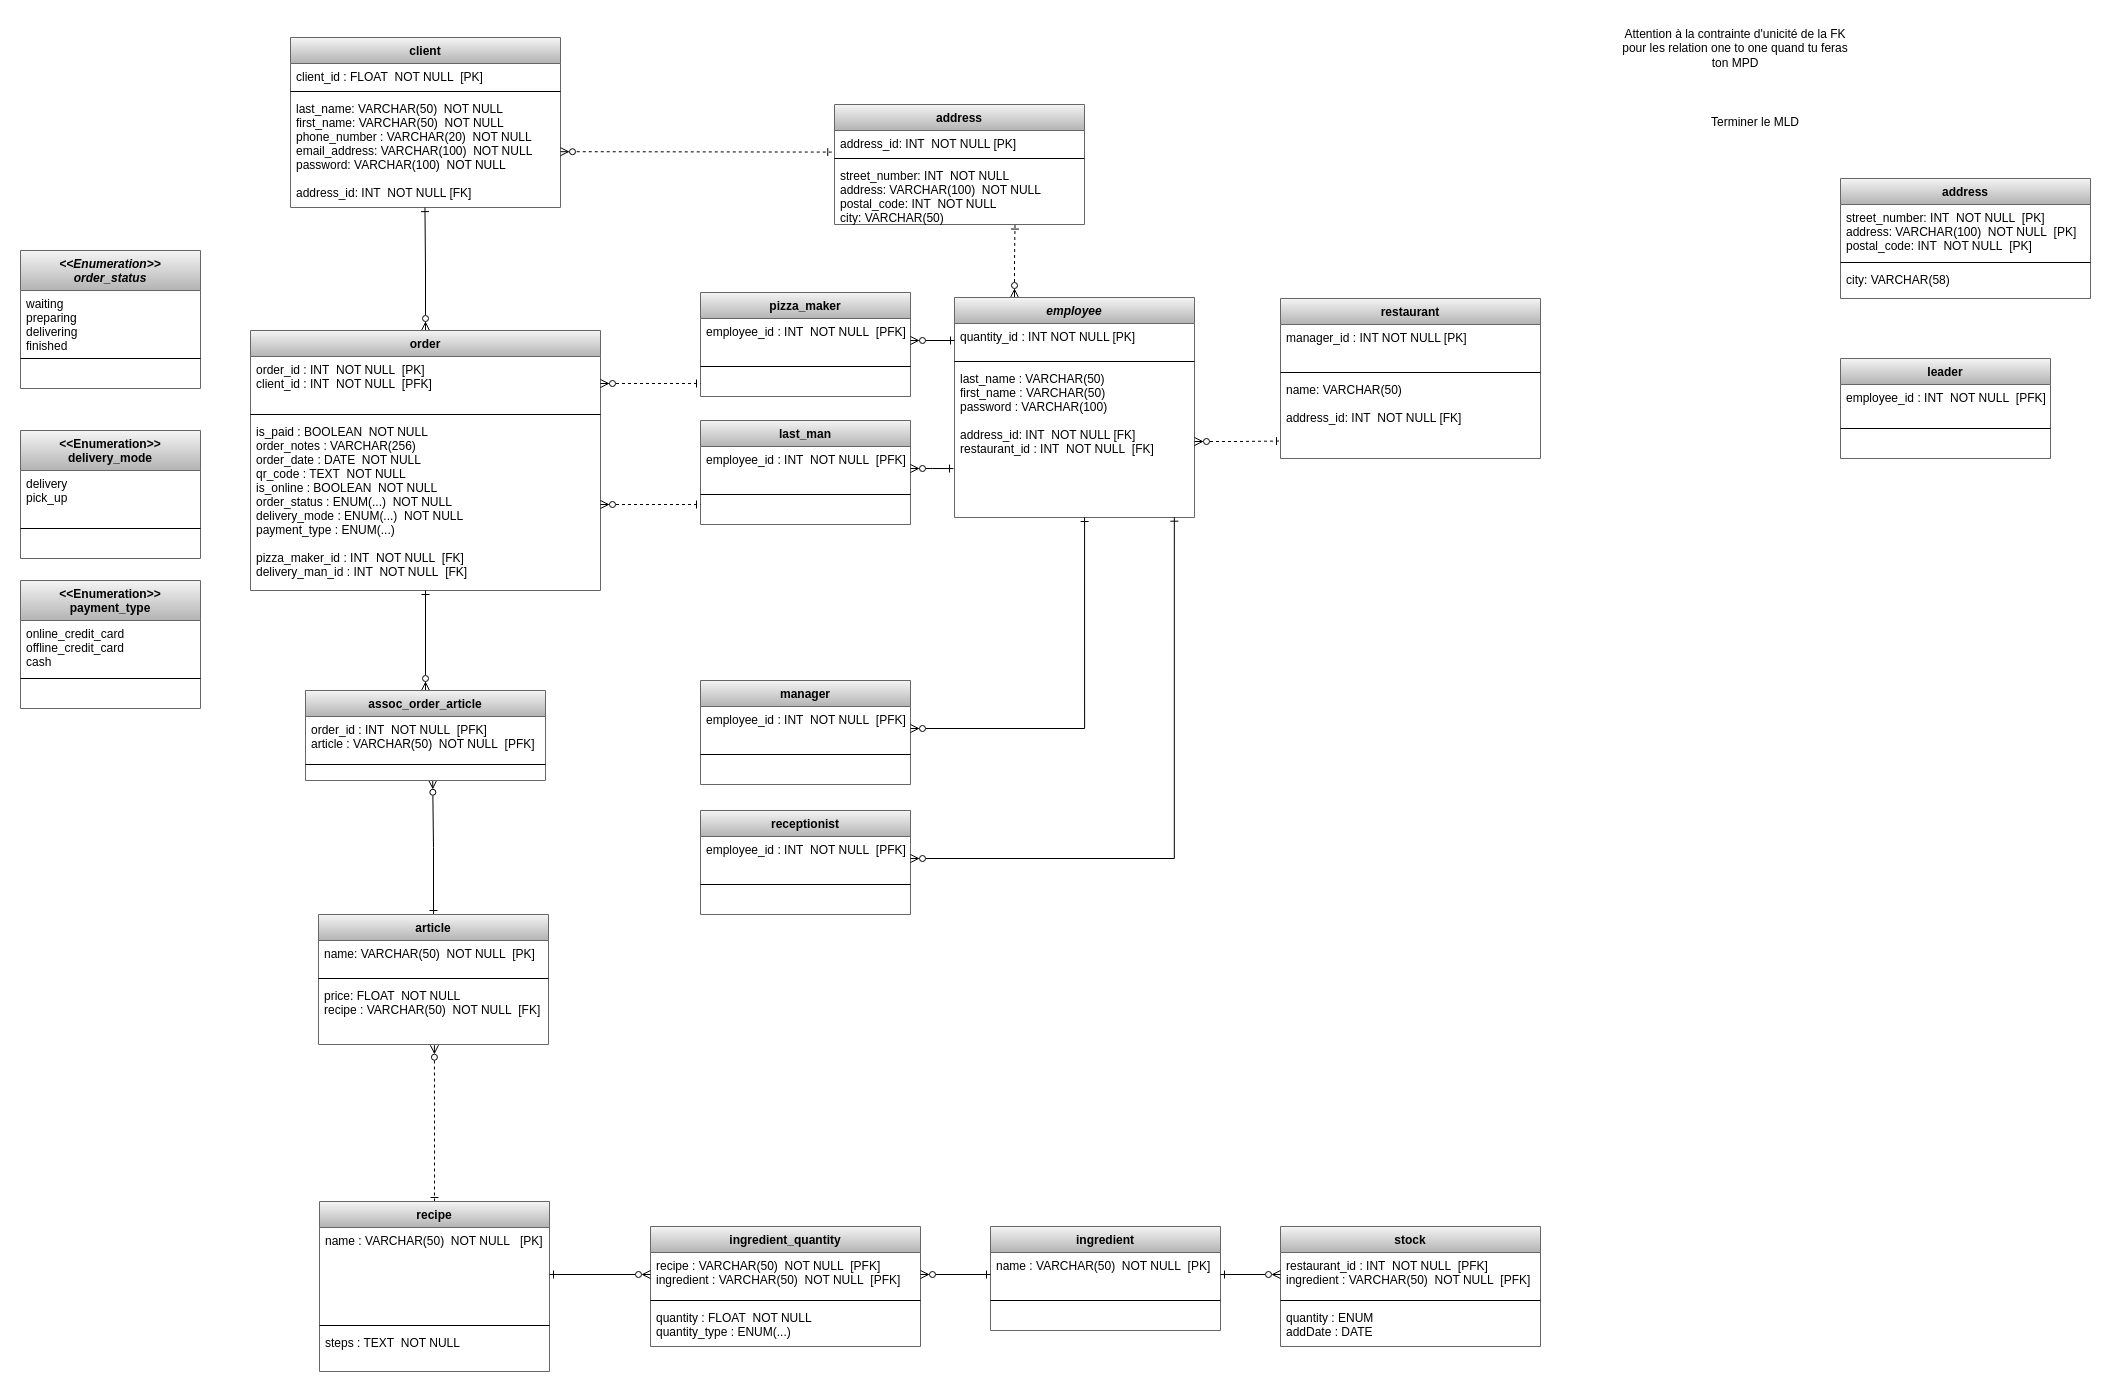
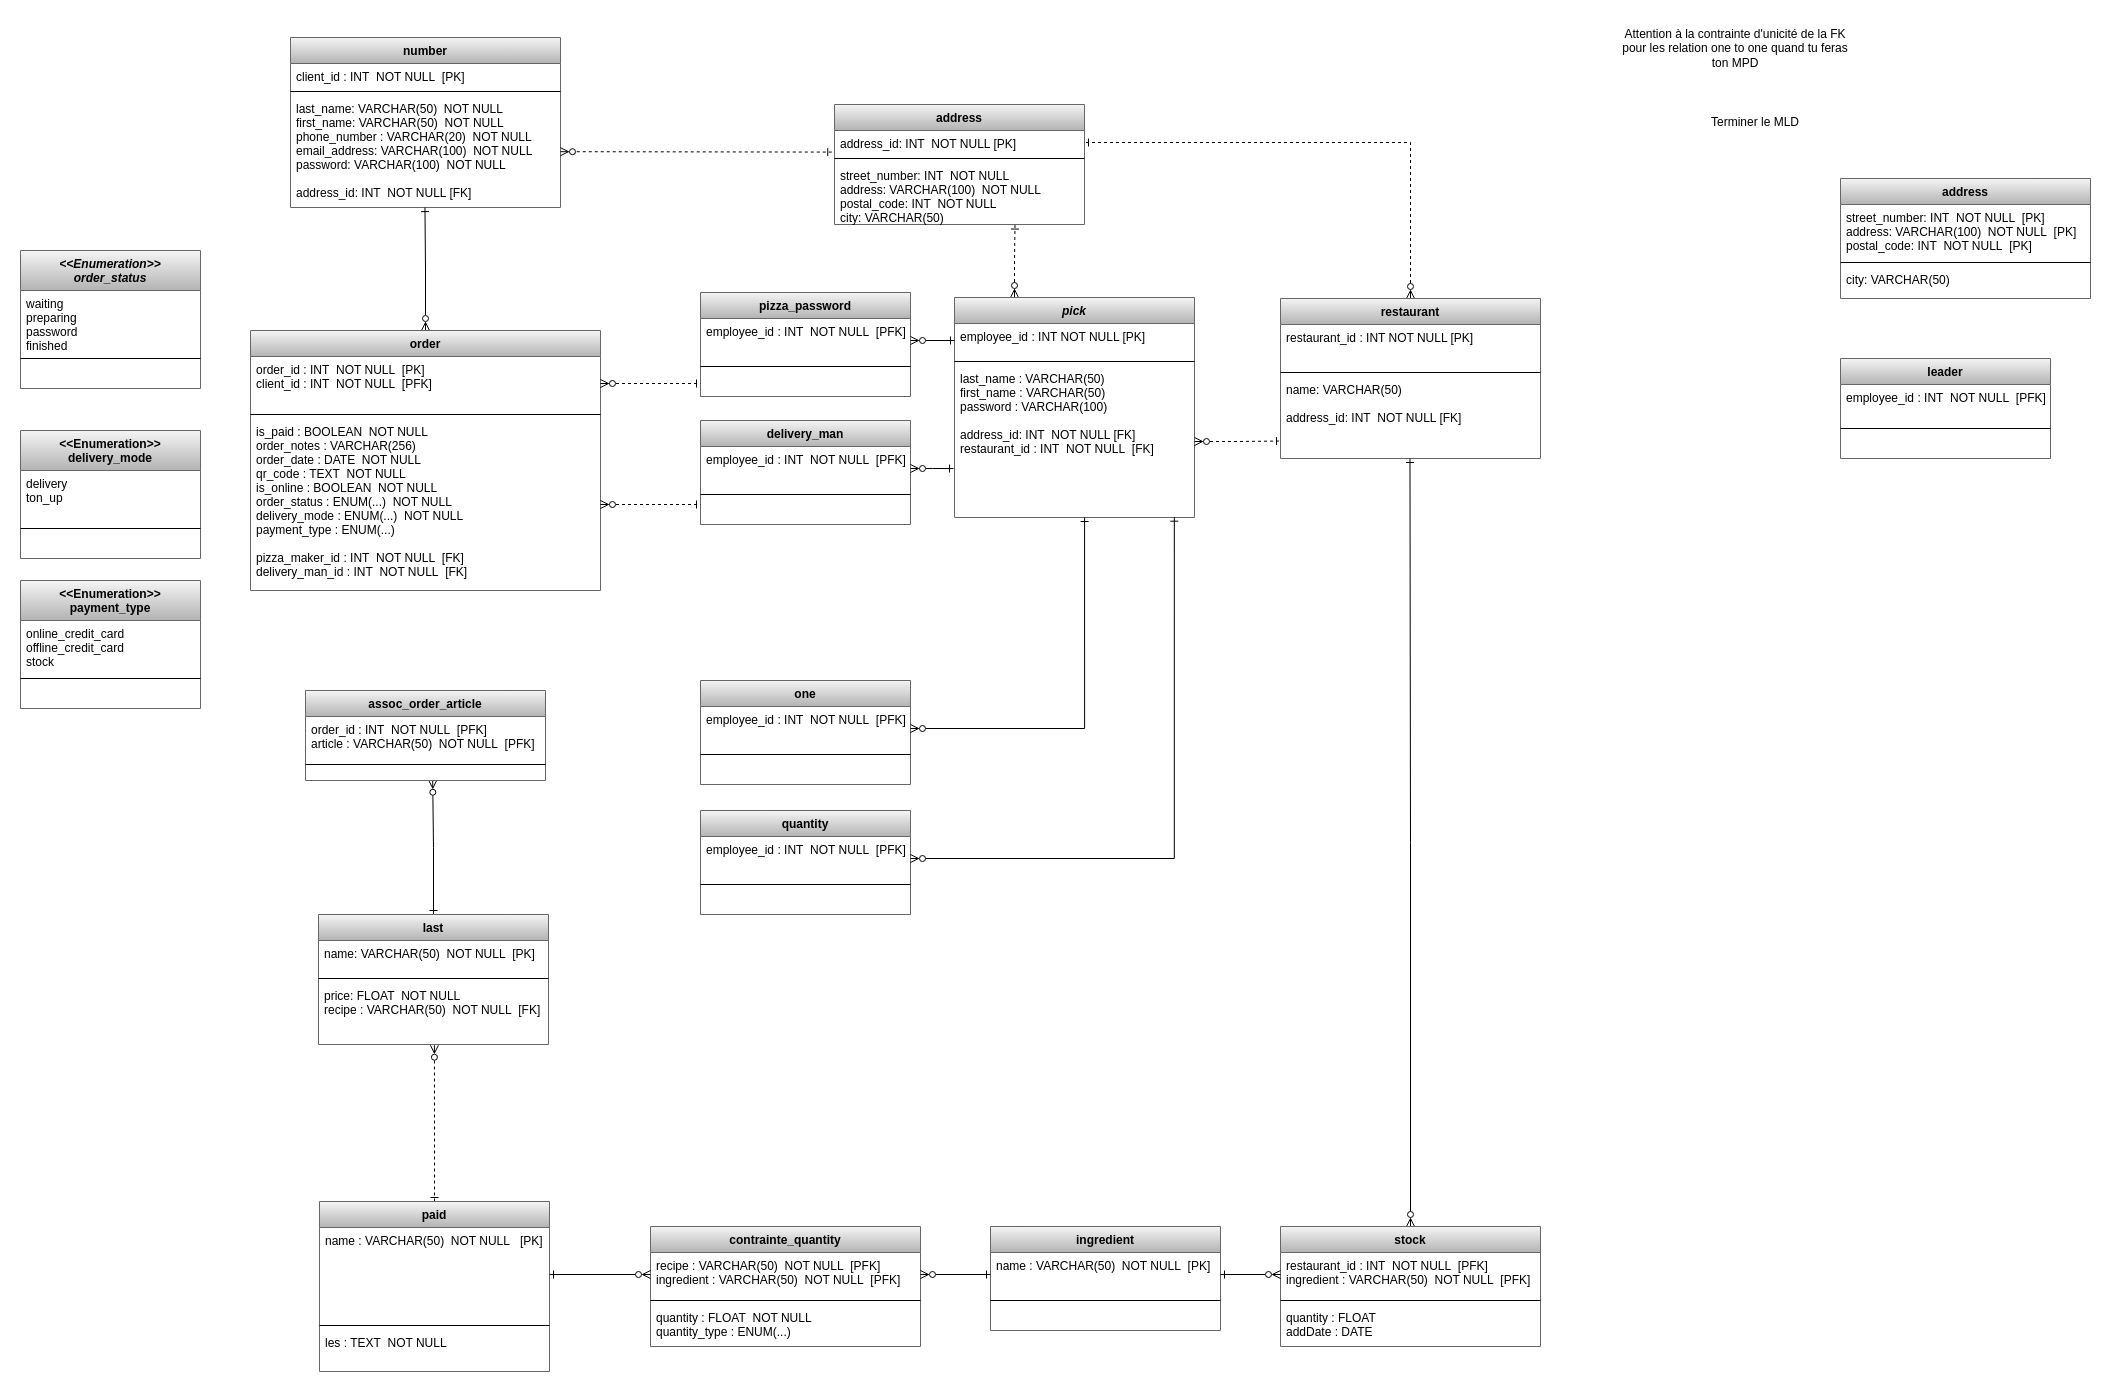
(425, 51) -> (425, 51)
(393, 77) -> (386, 77)
none -> (1319, 143)
(1898, 280) -> (1898, 280)
(46, 304) -> (46, 304)
(805, 306) -> (805, 306)
(1074, 311) -> (1074, 311)
(1052, 337) -> (1052, 337)
(1376, 338) -> (1386, 338)
(805, 434) -> (805, 434)
(50, 484) -> (50, 484)
(82, 634) -> (82, 634)
(426, 634) -> none
(805, 694) -> (805, 694)
(805, 824) -> (805, 824)
none -> (1410, 836)
(433, 928) -> (433, 928)
(434, 1215) -> (434, 1215)
(785, 1240) -> (785, 1240)
(1330, 1318) -> (1334, 1318)
(391, 1343) -> (383, 1343)
